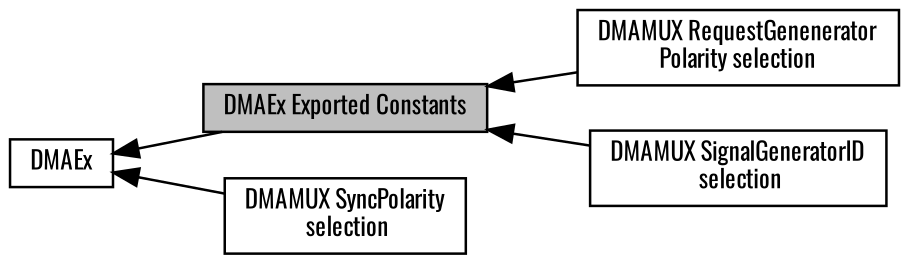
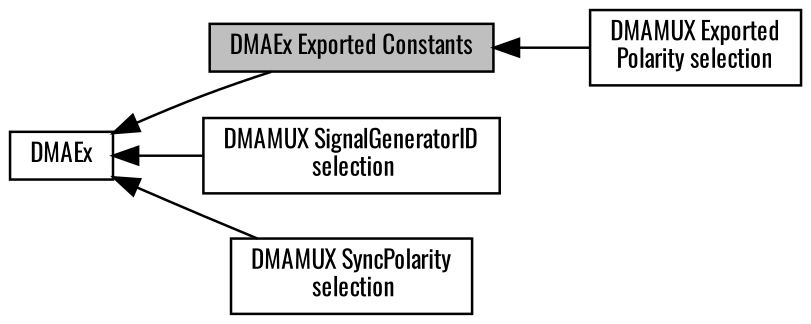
(738, 48) -> (696, 48)
(552, 140) -> (171, 156)
